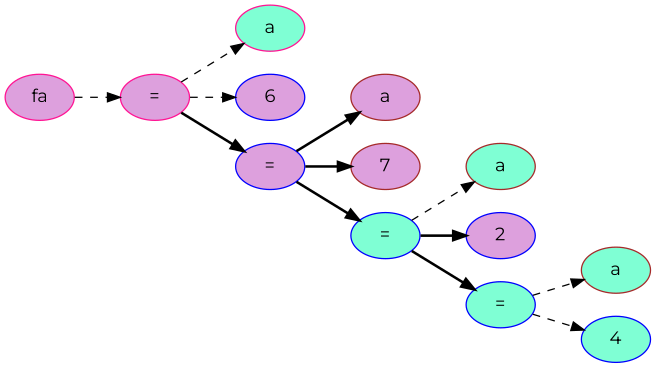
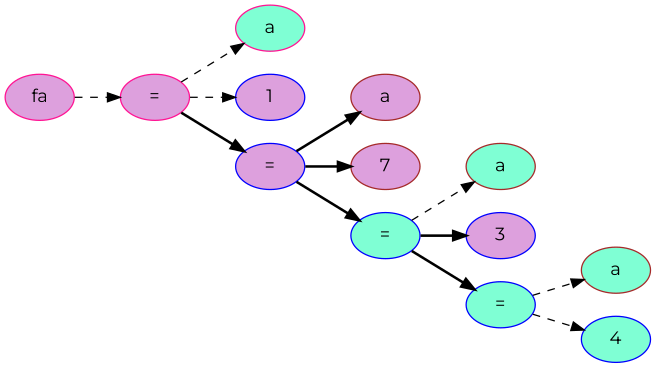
(270, 97) -> (270, 97)
(501, 236) -> (501, 236)
